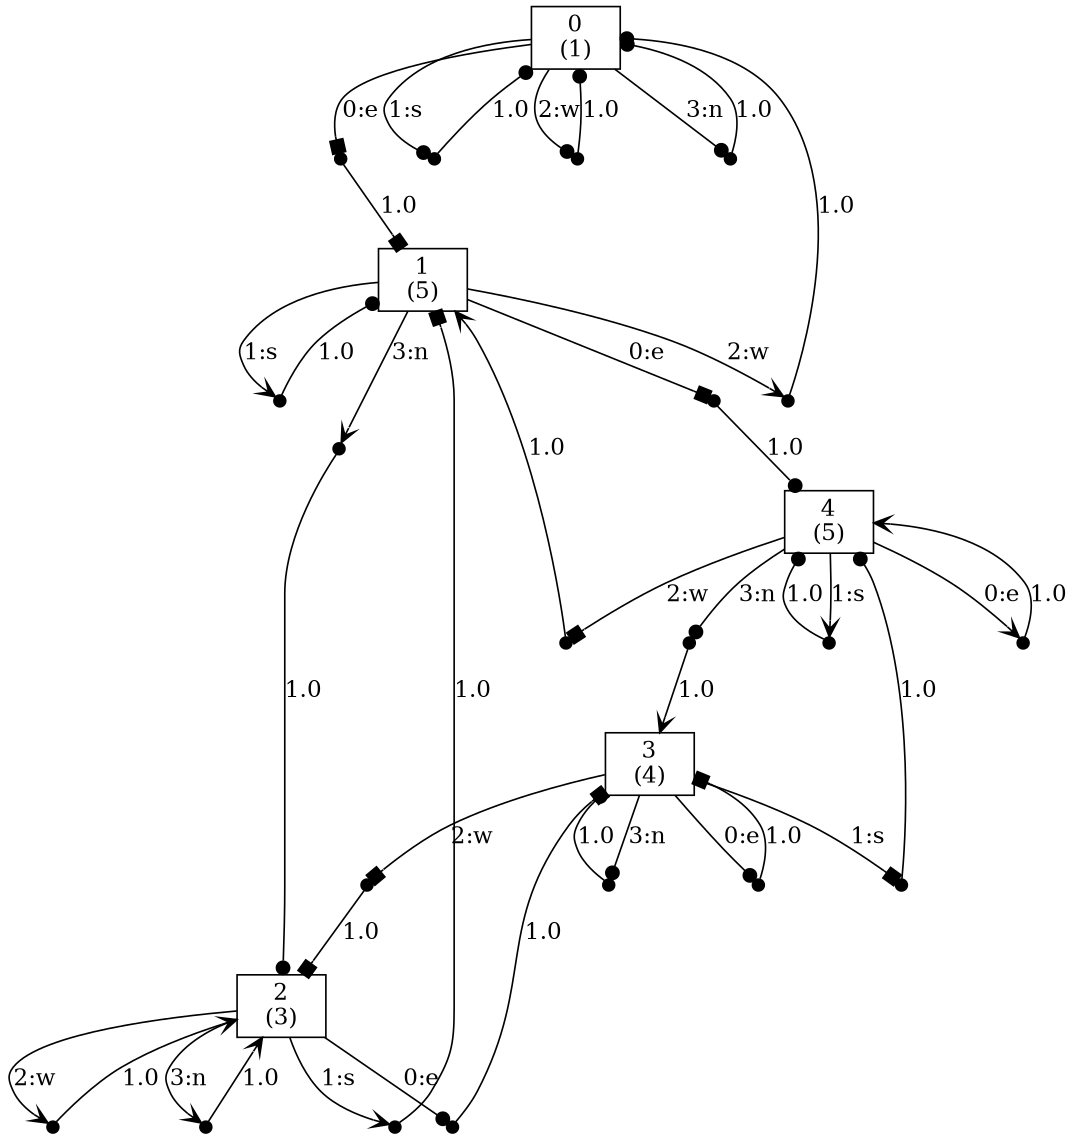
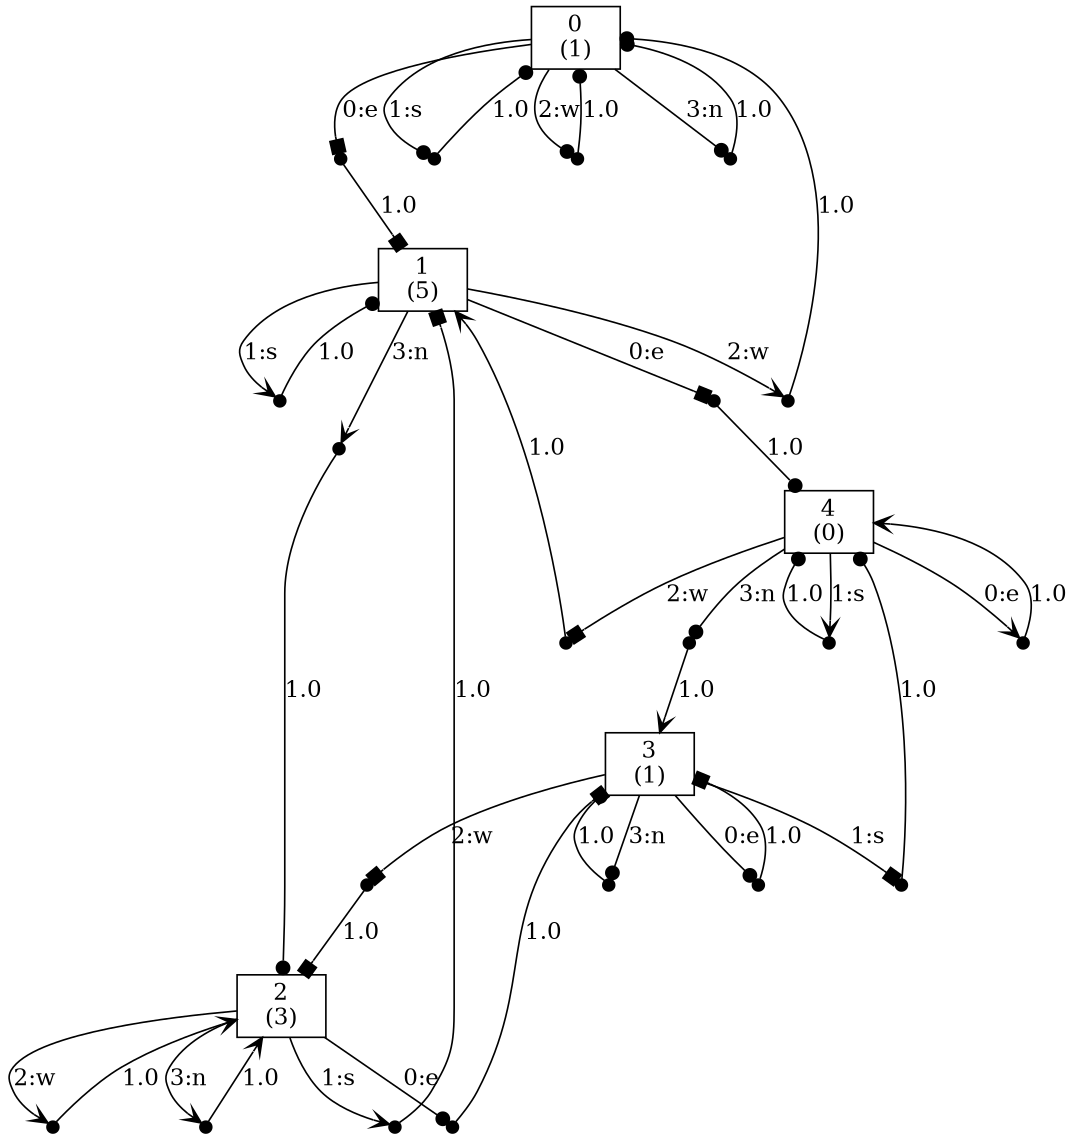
(829, 522) -> (829, 522)
(650, 764) -> (650, 764)
